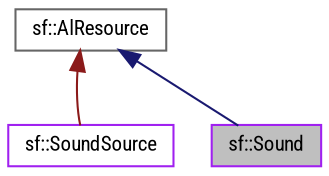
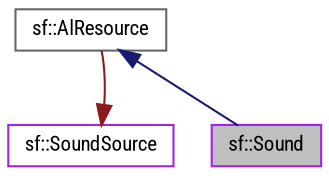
(77, 98) -> (105, 78)
